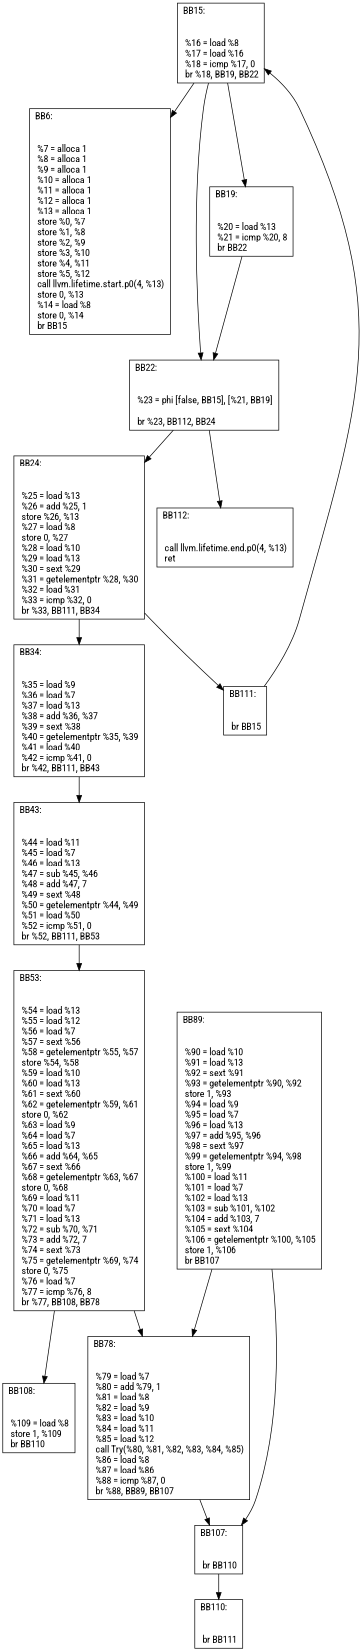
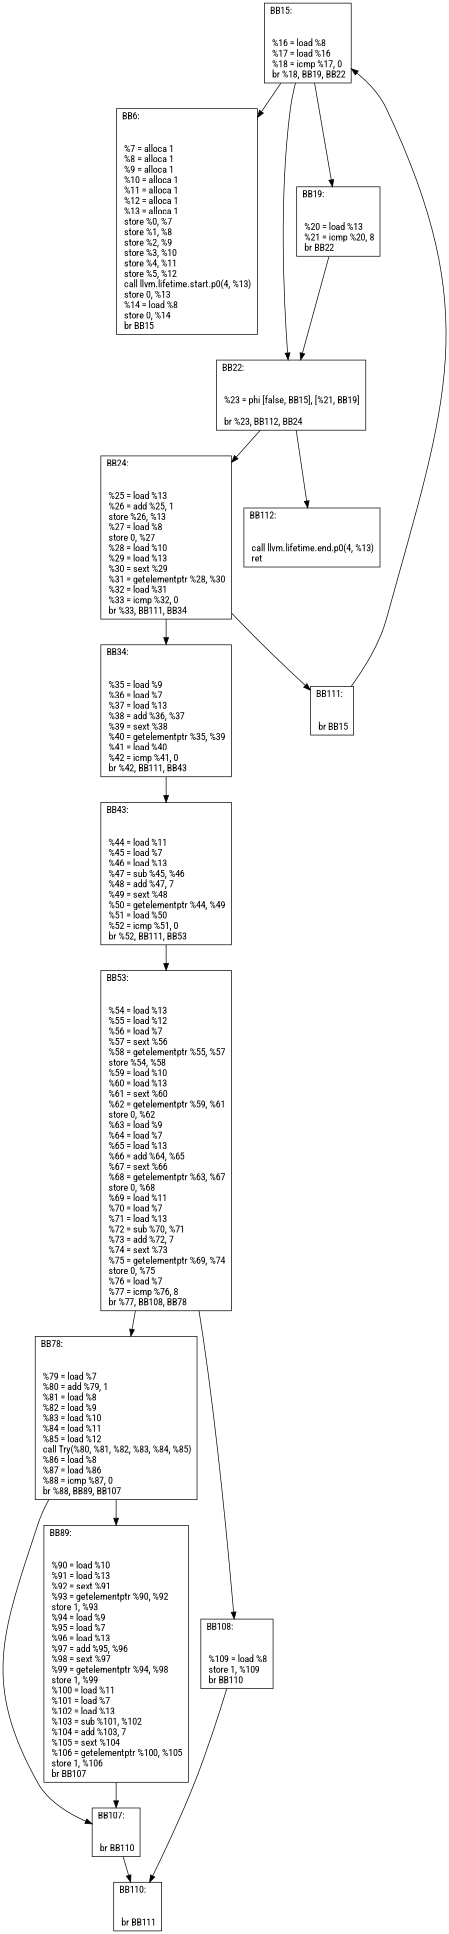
(203, 1299) -> (116, 1509)
none -> (194, 1784)
